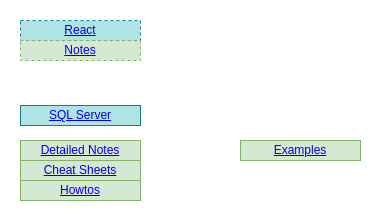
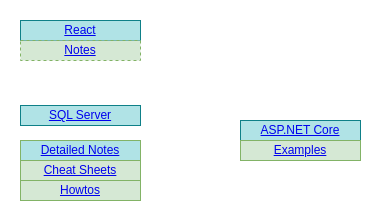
(81, 31) -> (81, 31)
none -> (301, 131)
(81, 151) -> (81, 151)
